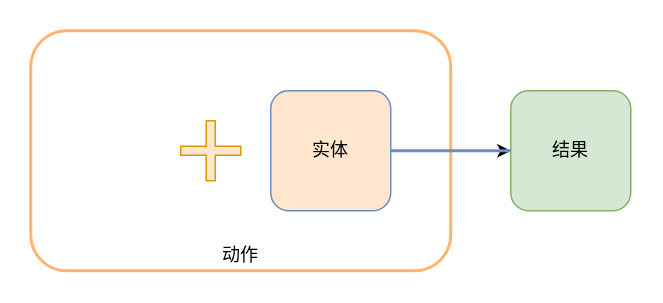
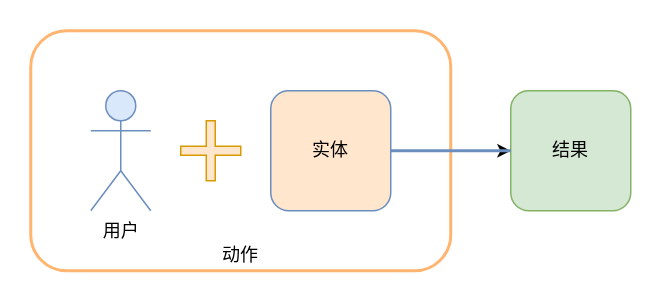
none -> (121, 151)
